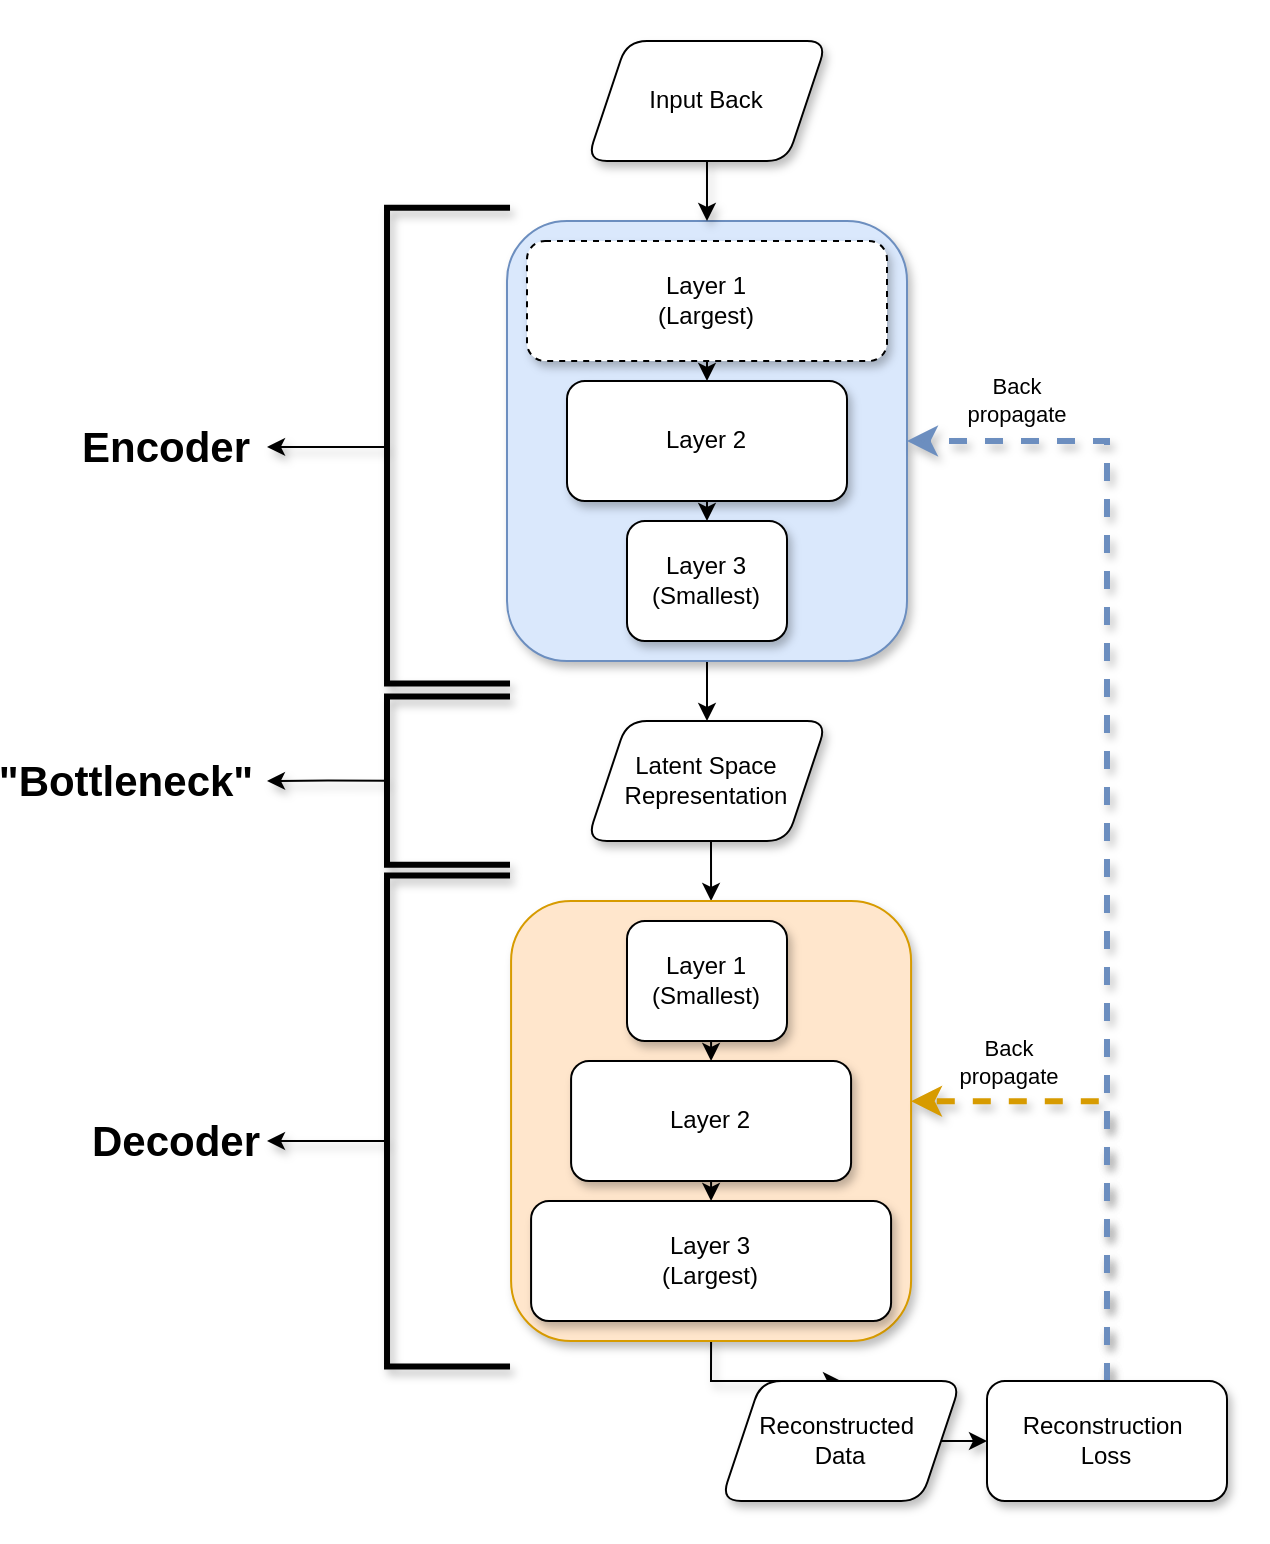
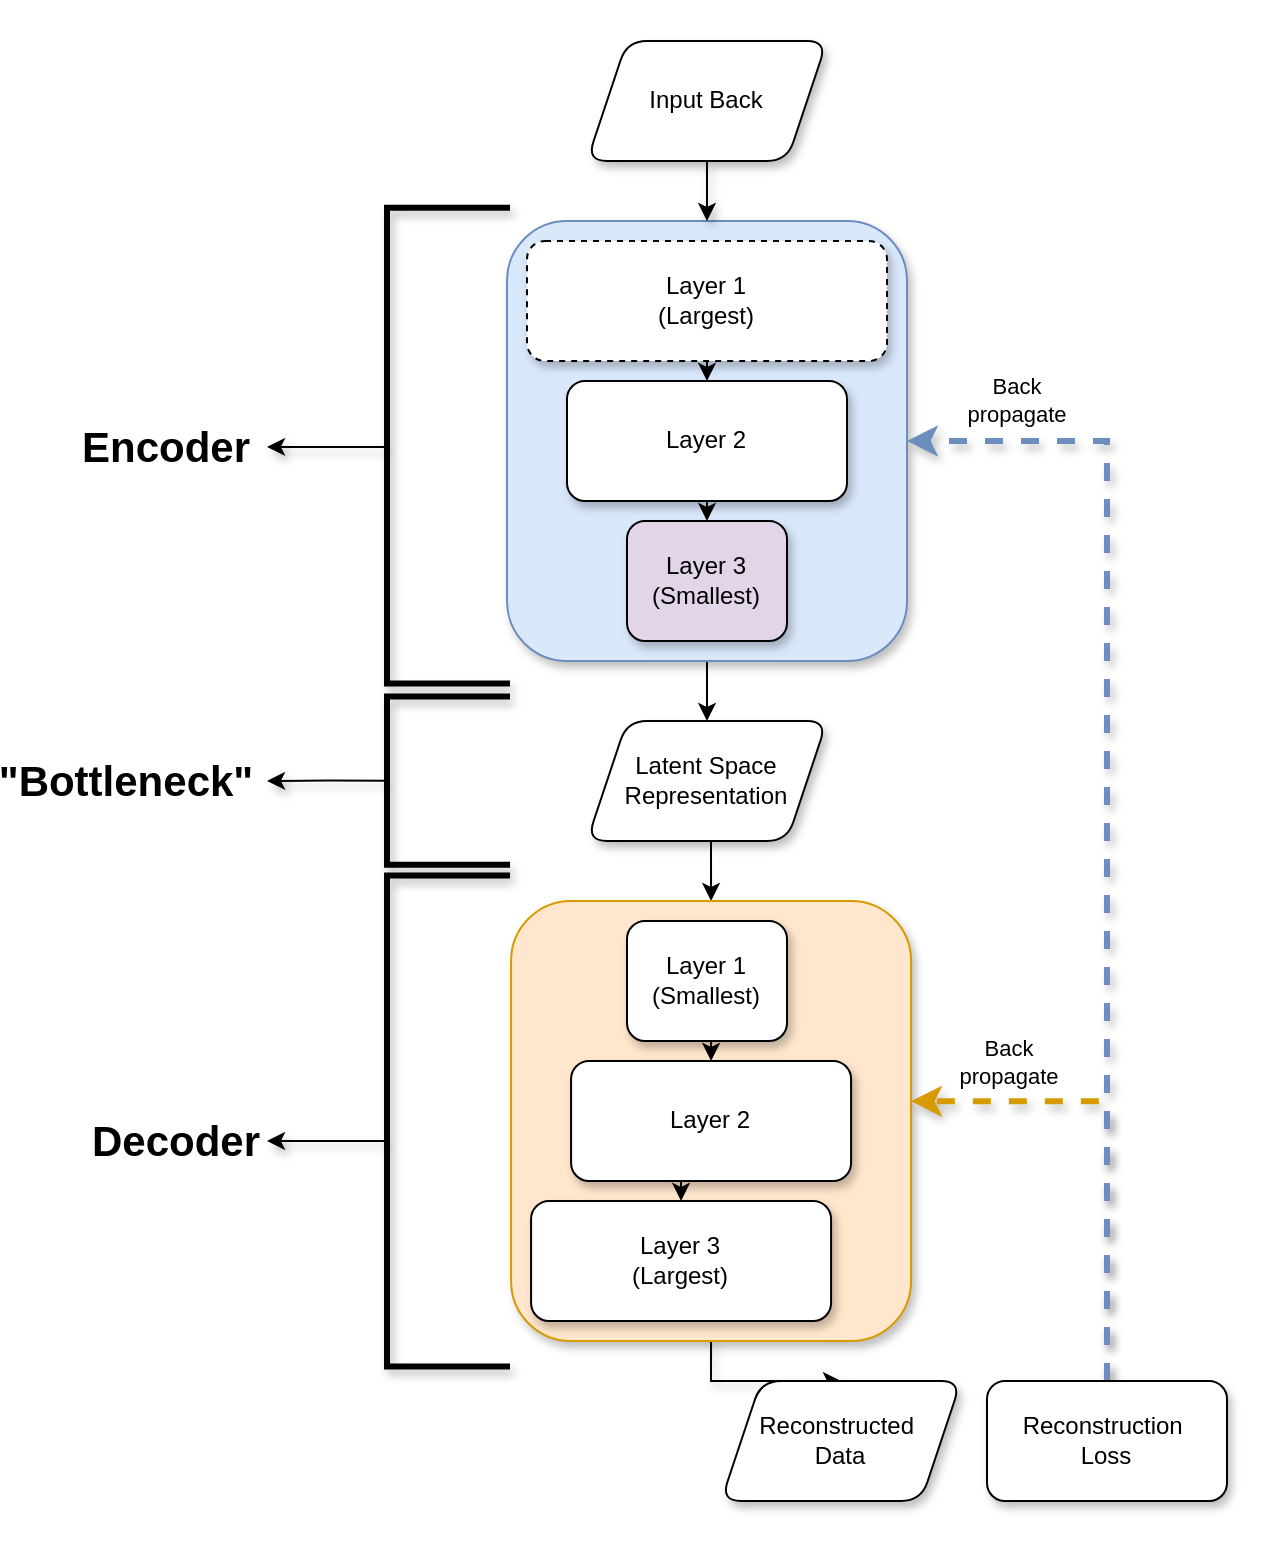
(707, 581) -> (707, 581)
(711, 1261) -> (681, 1261)
(957, 1441) -> none
